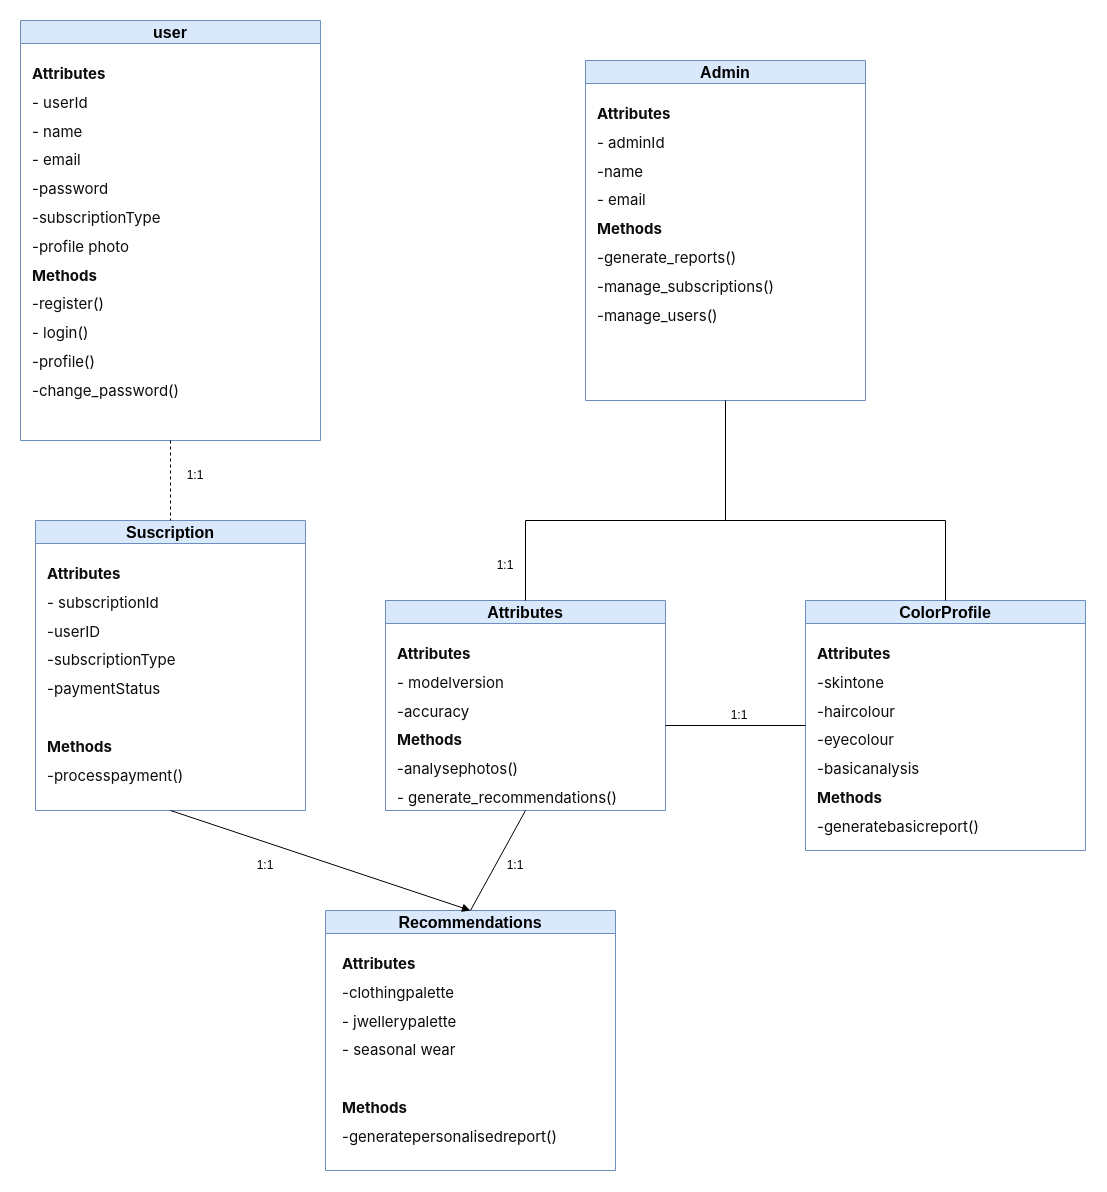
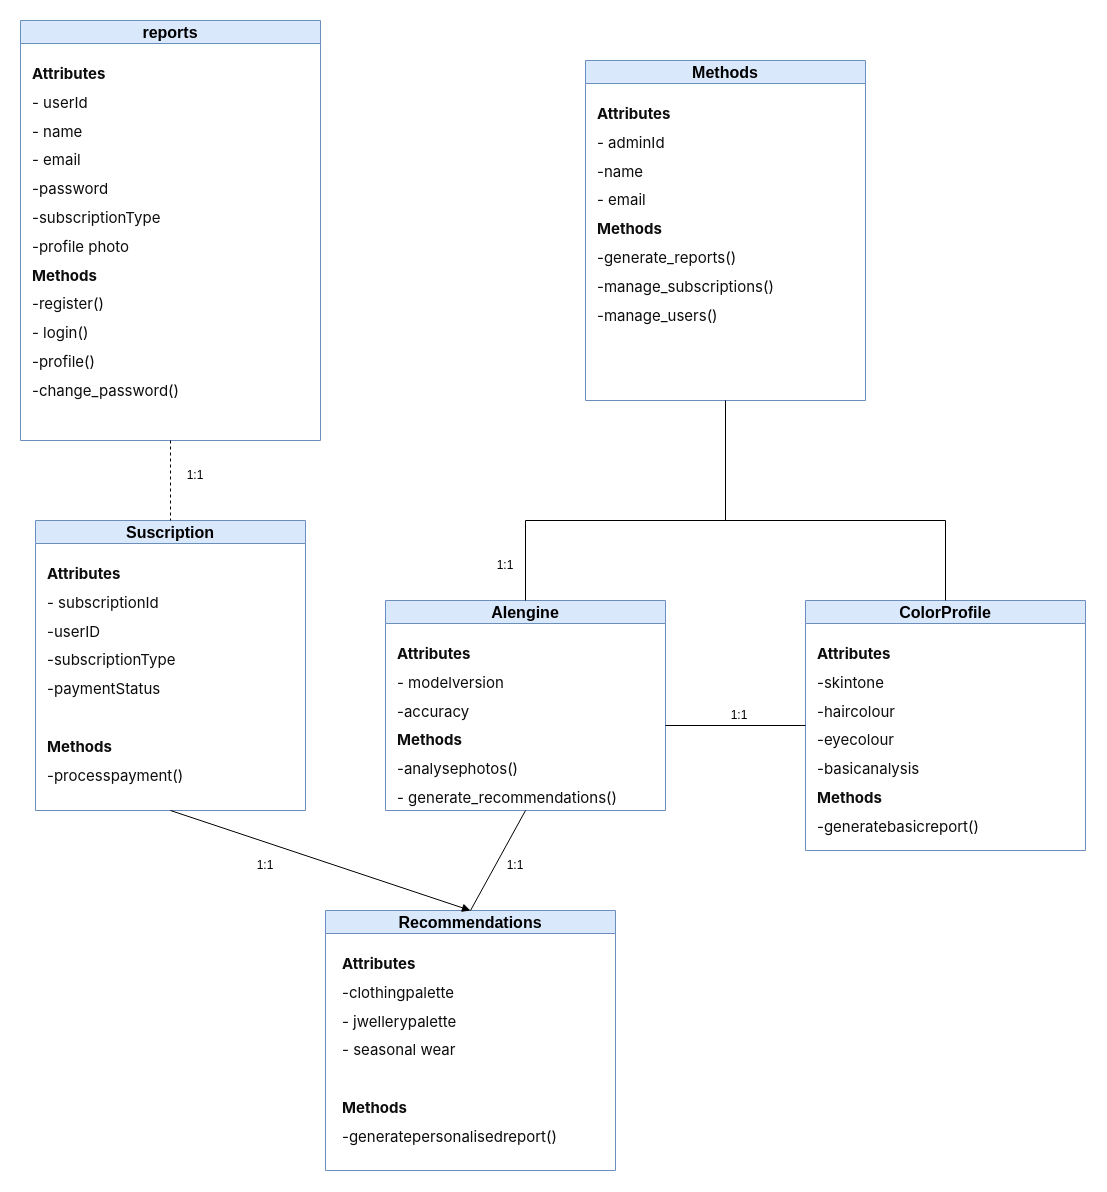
(171, 33) -> (171, 33)
(726, 73) -> (726, 73)
(526, 613) -> (526, 613)
